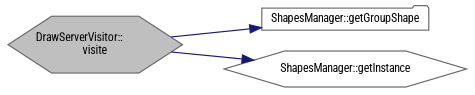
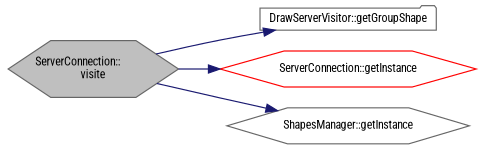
(345, 19) -> (348, 19)
(95, 45) -> (93, 69)
none -> (348, 69)
